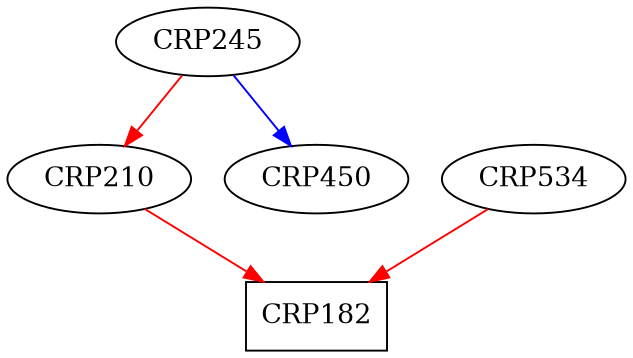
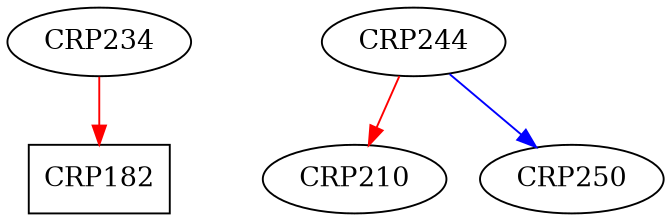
(208, 42) -> (414, 42)
(317, 179) -> (572, 179)
(534, 179) -> (99, 42)
(196, 240) -> none
